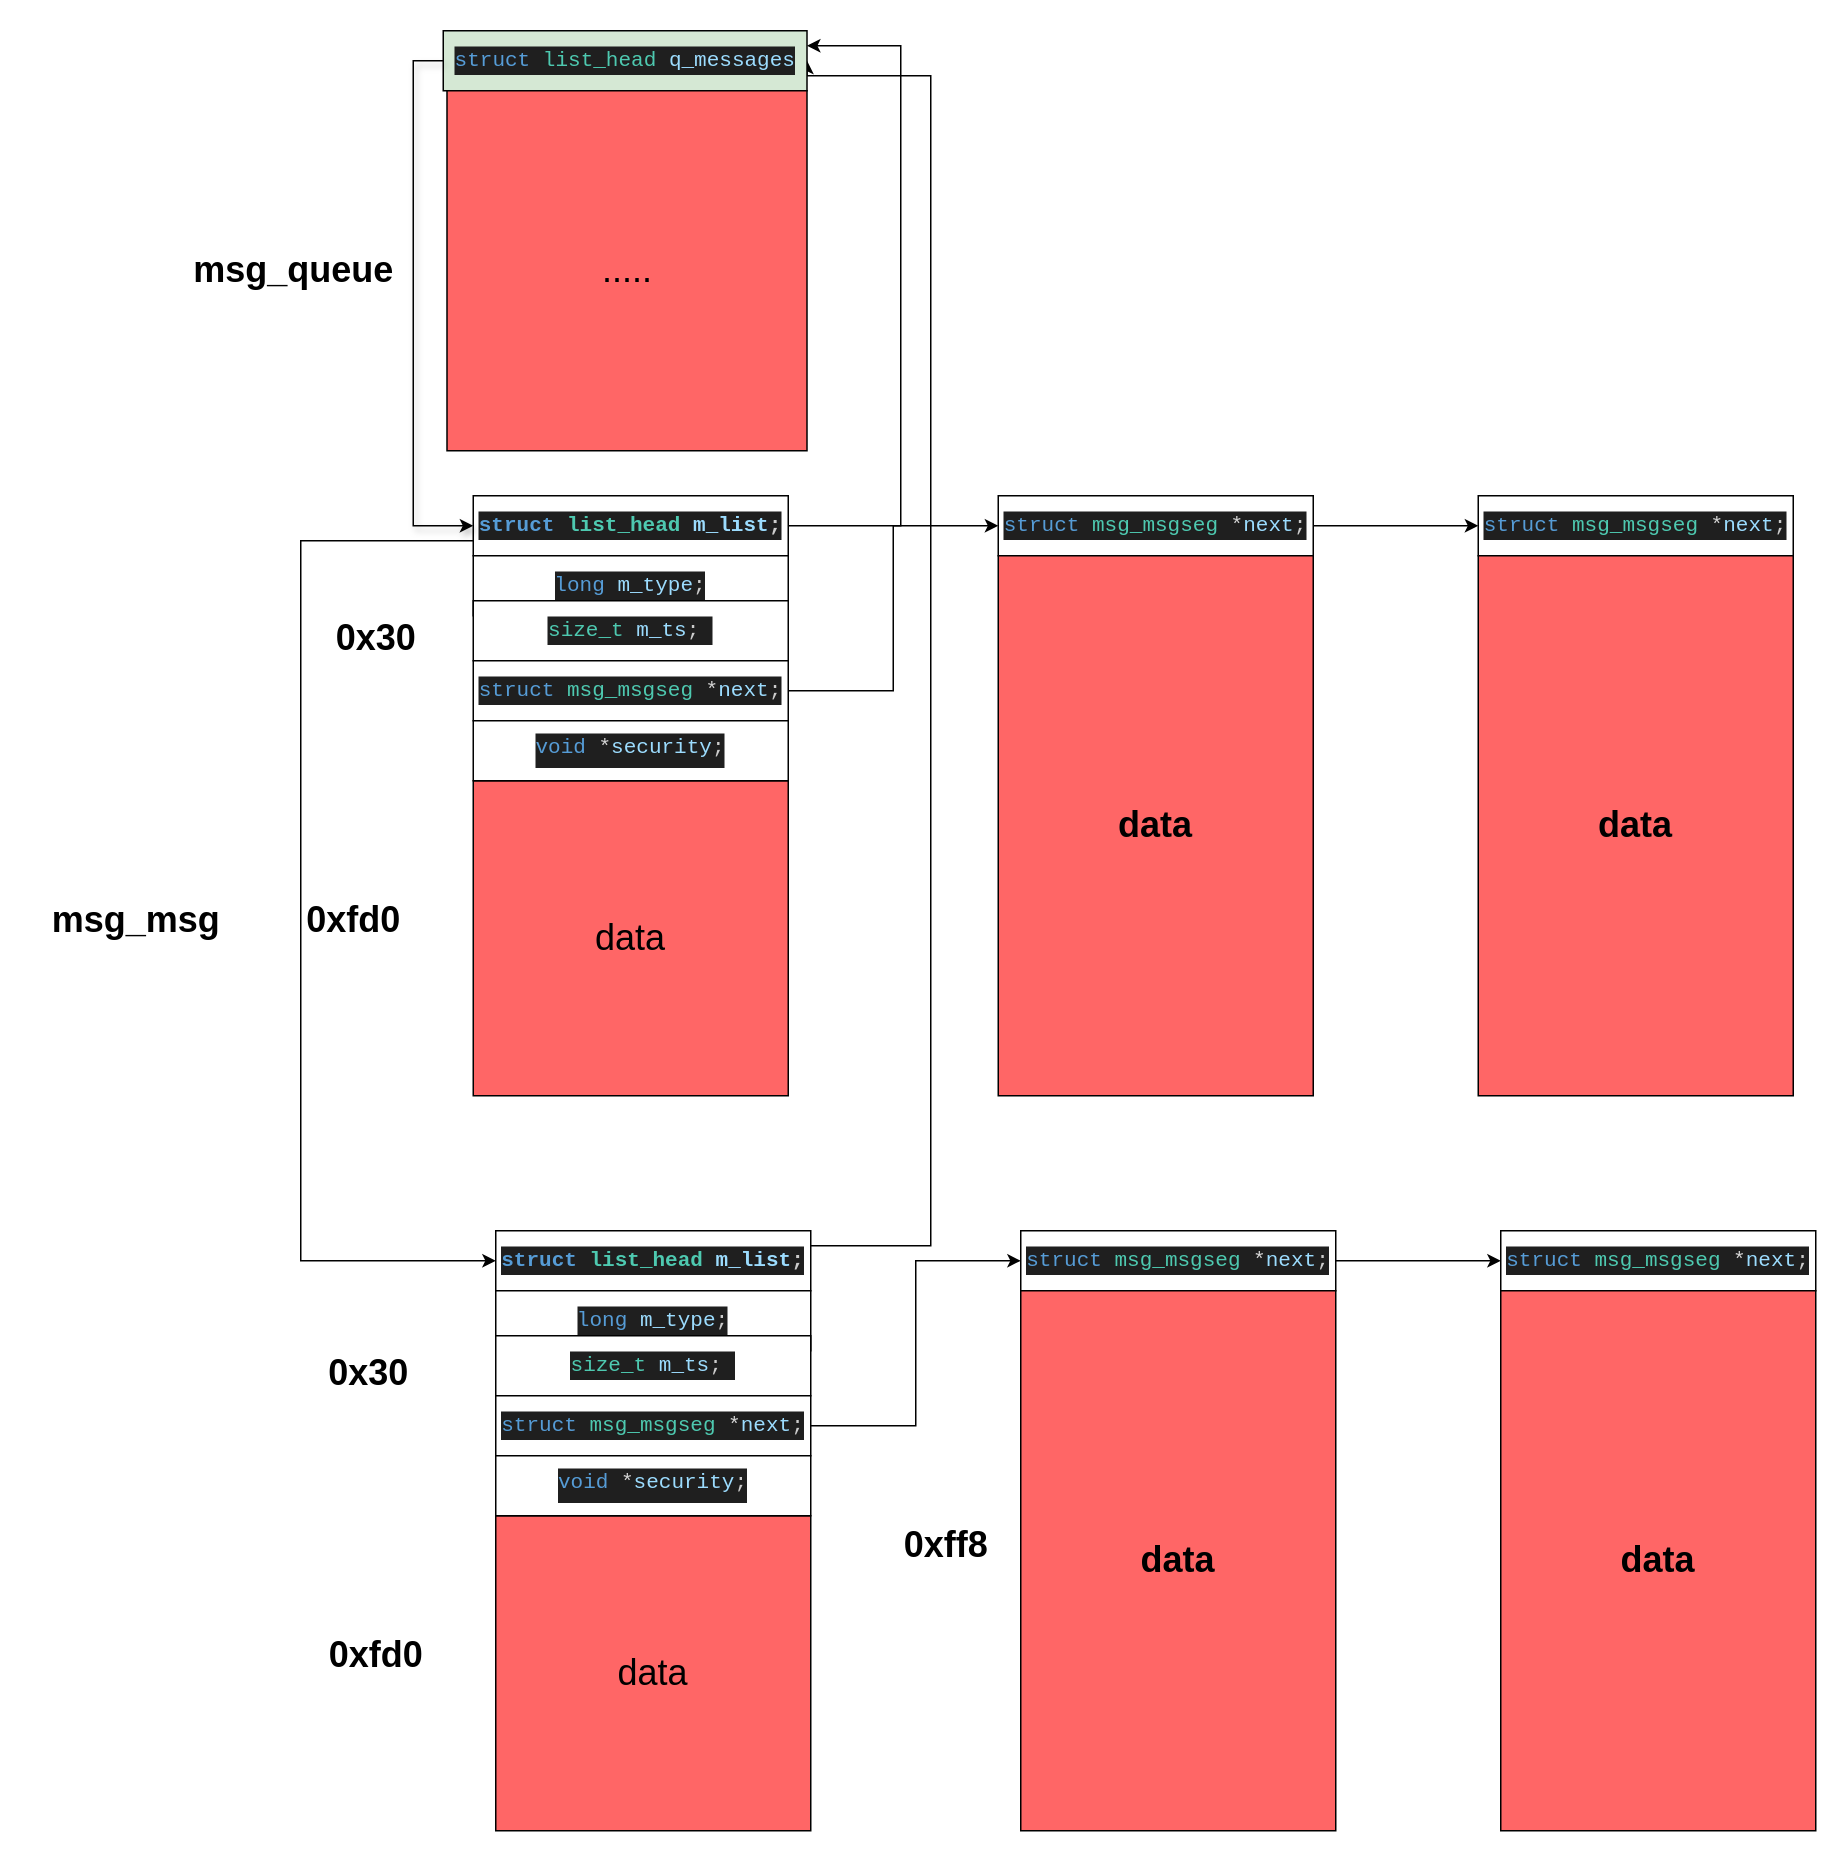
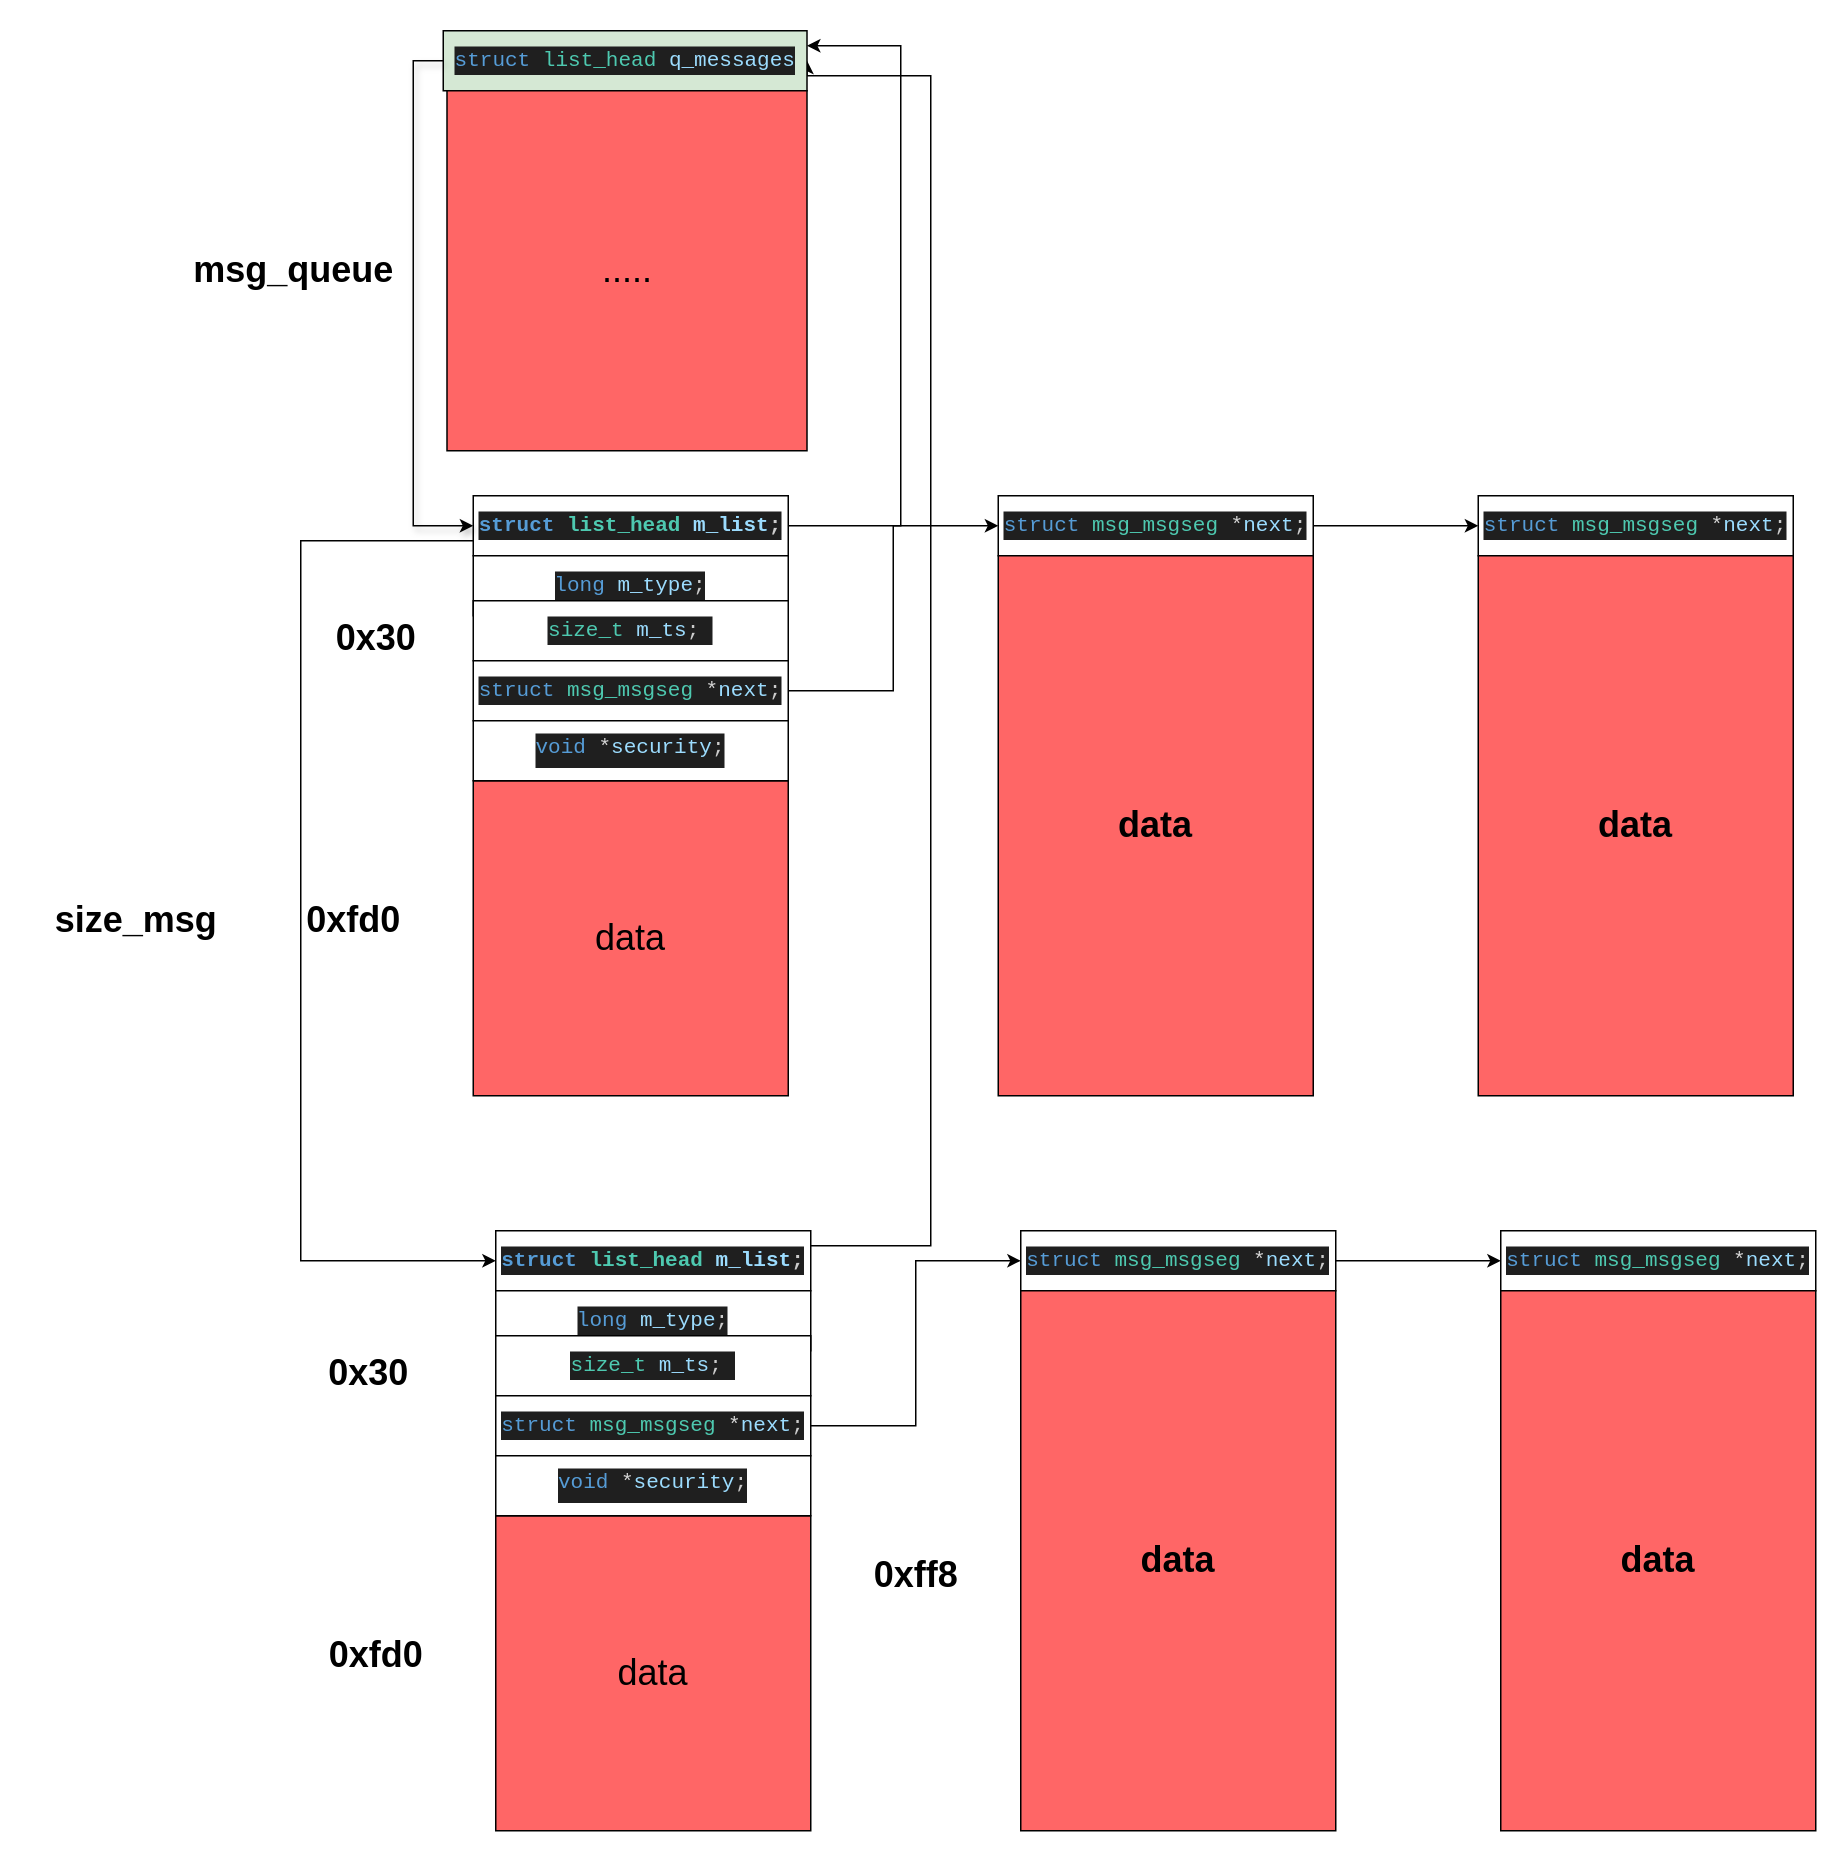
(137, 920) -> (137, 920)
(946, 1546) -> (916, 1576)
